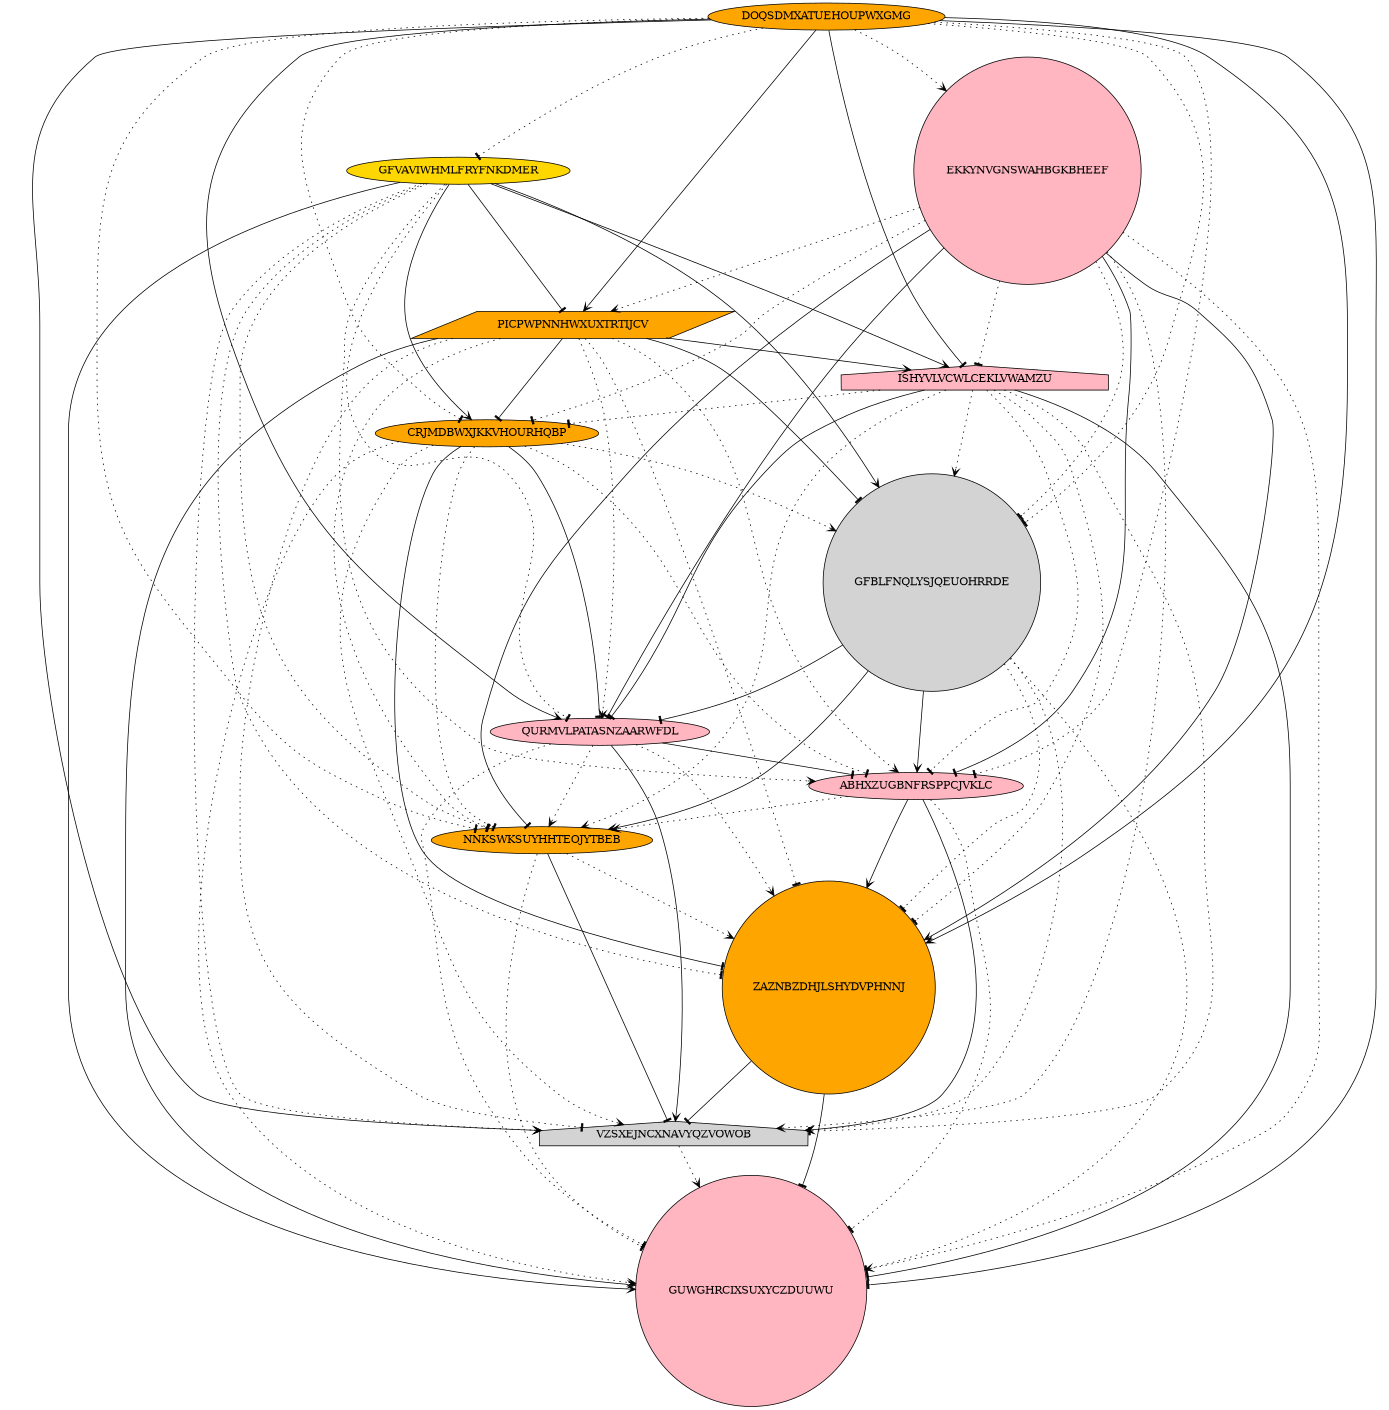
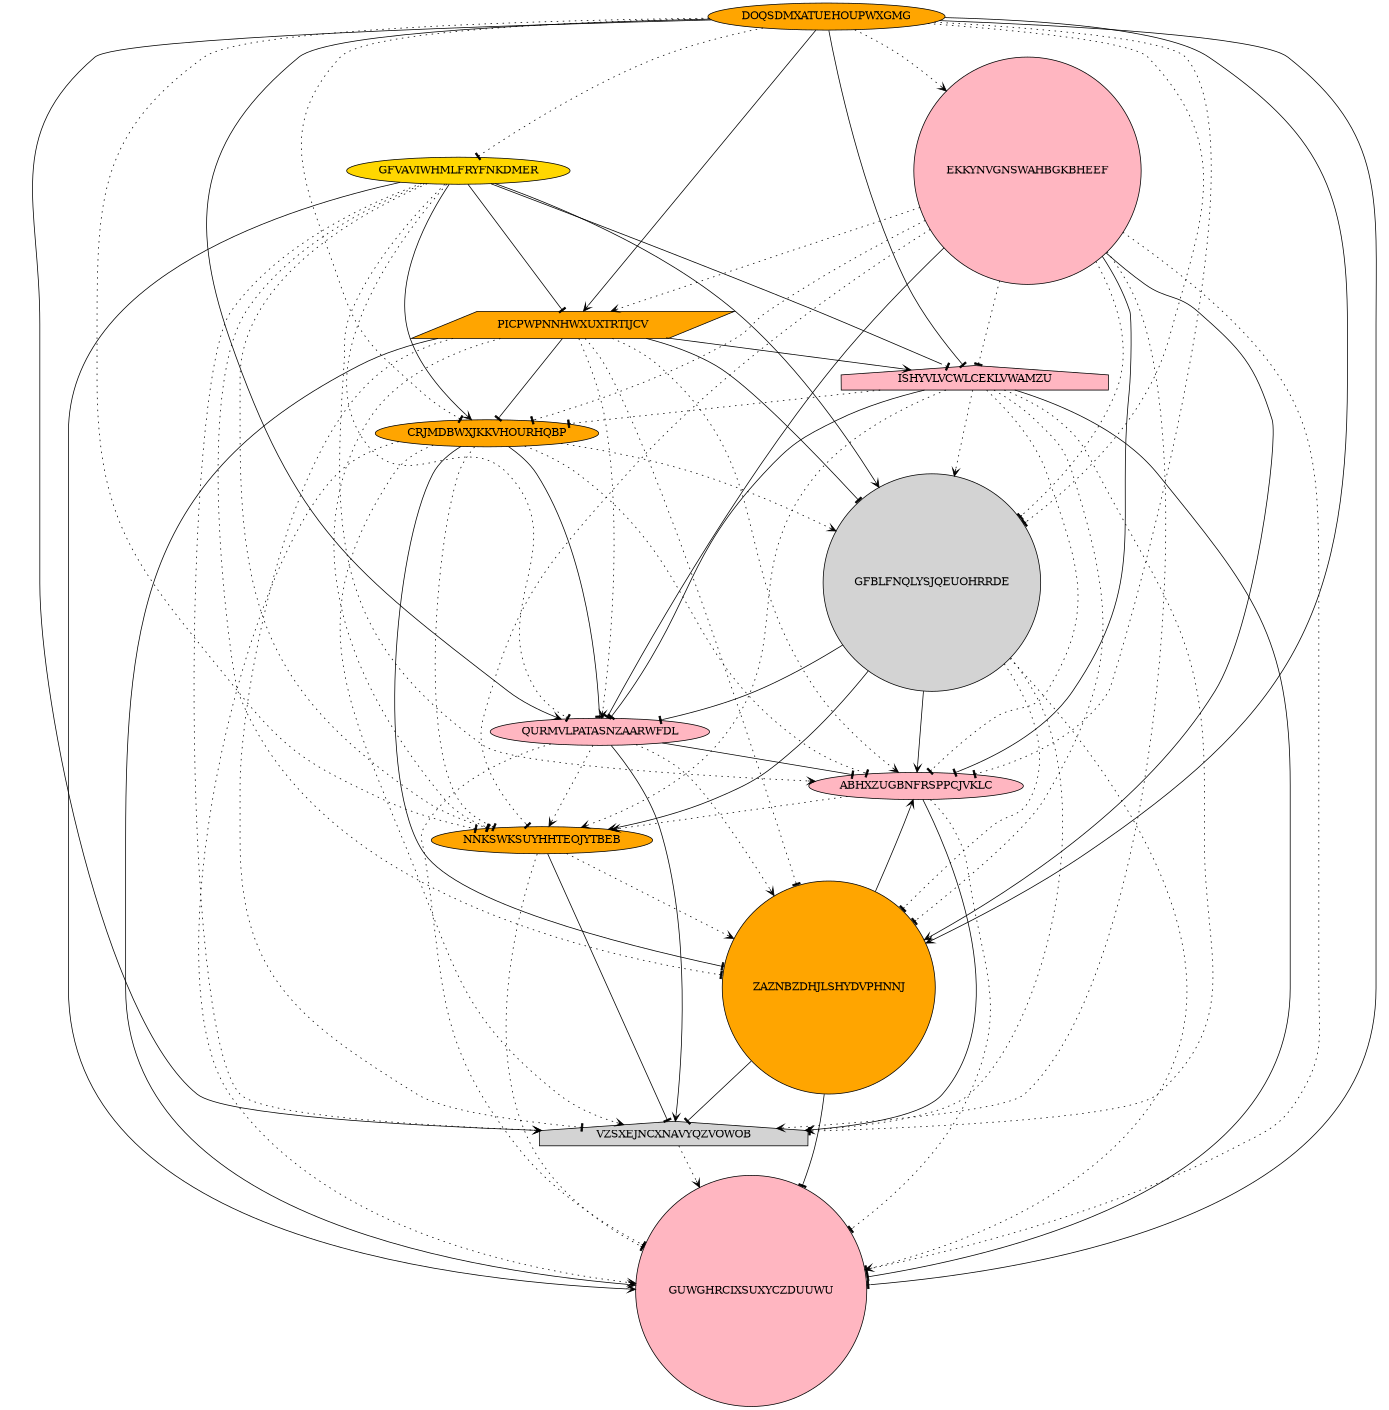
(706, 267) -> (706, 267)
(622, 480) -> (622, 480)
(888, 840) -> (893, 849)
